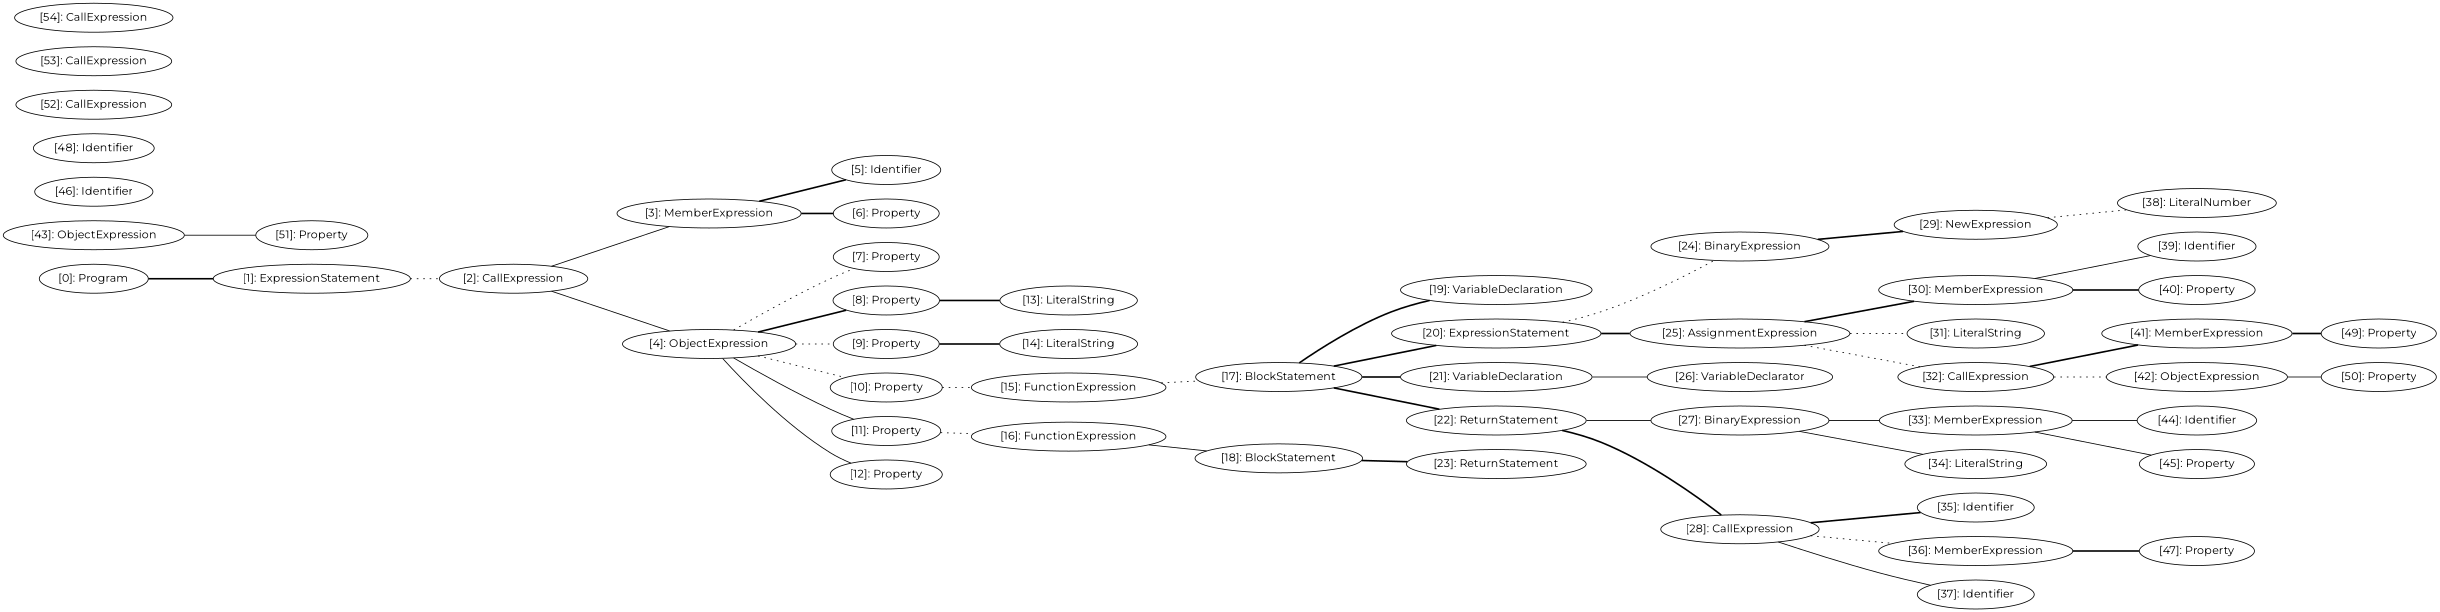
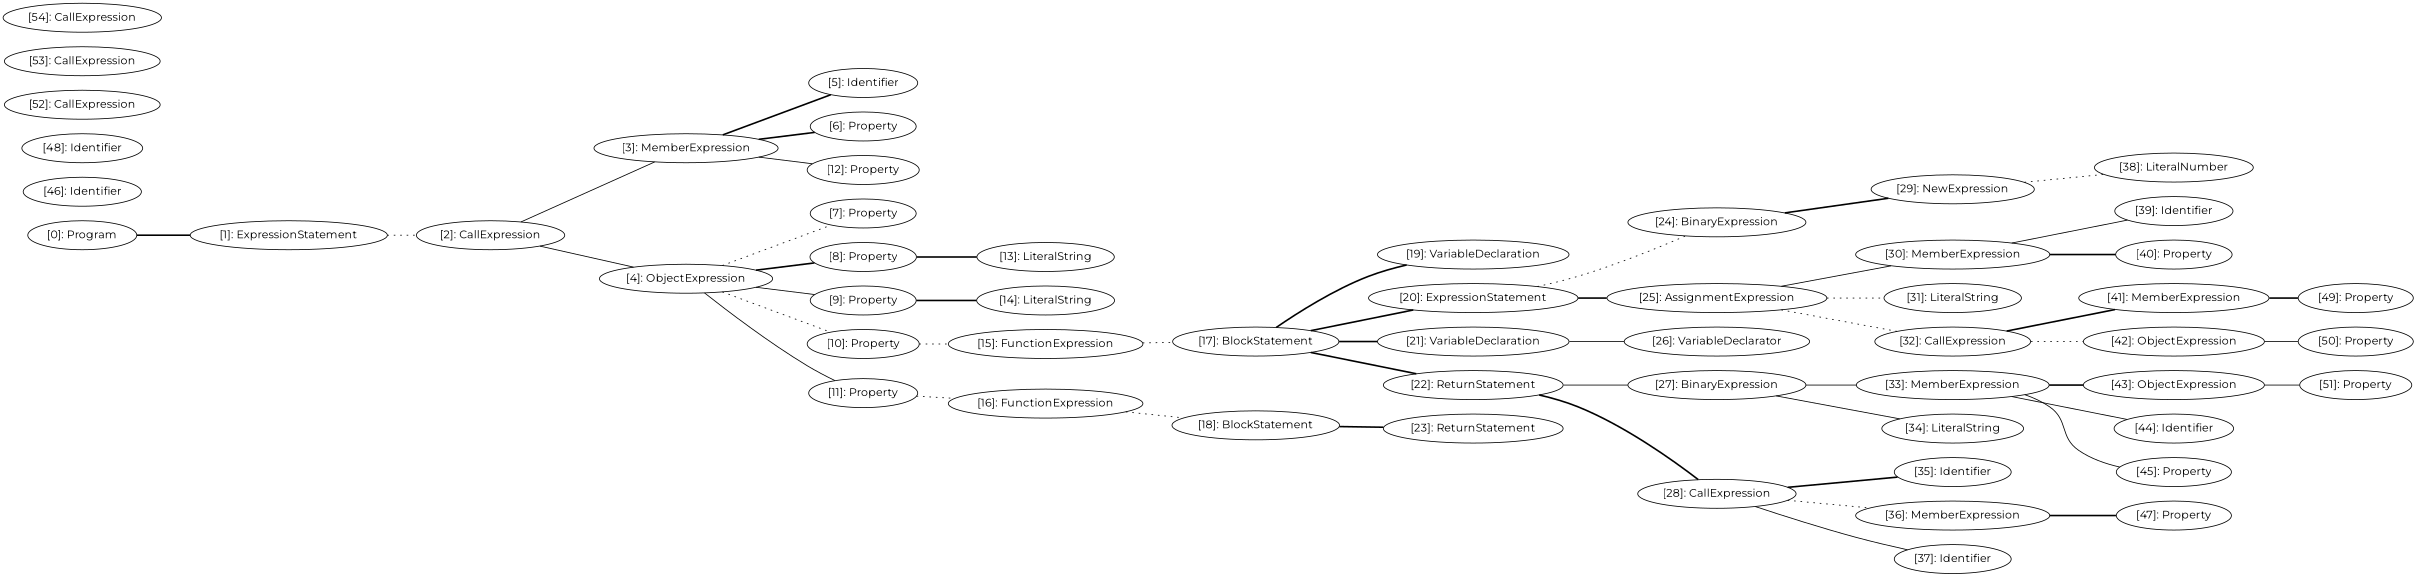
(1859, 311) -> (1836, 276)
(814, 344) -> (785, 291)
none -> (2066, 385)
(782, 417) -> (786, 160)
(1178, 448) -> (1155, 415)
